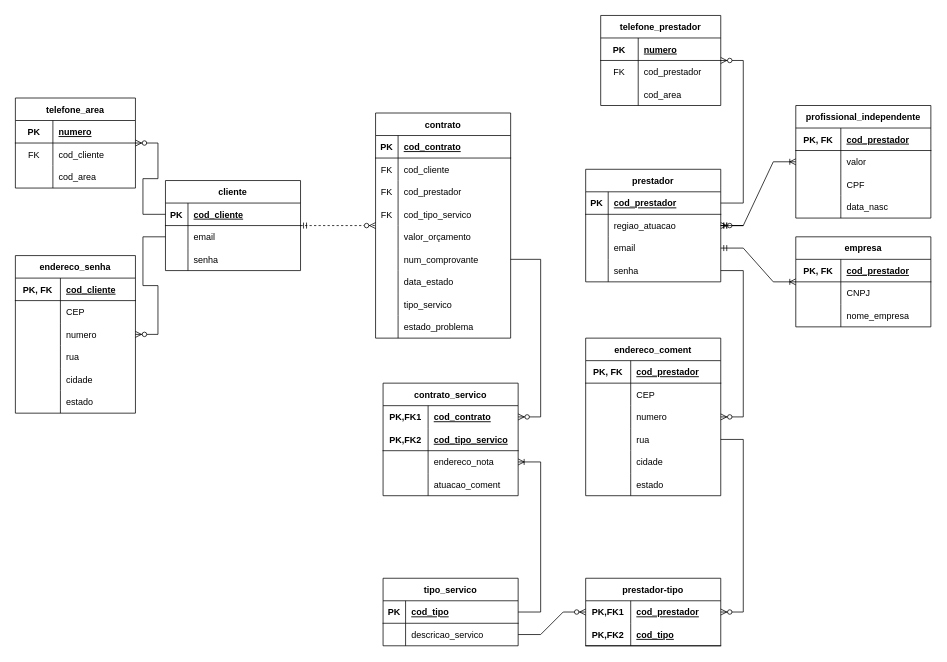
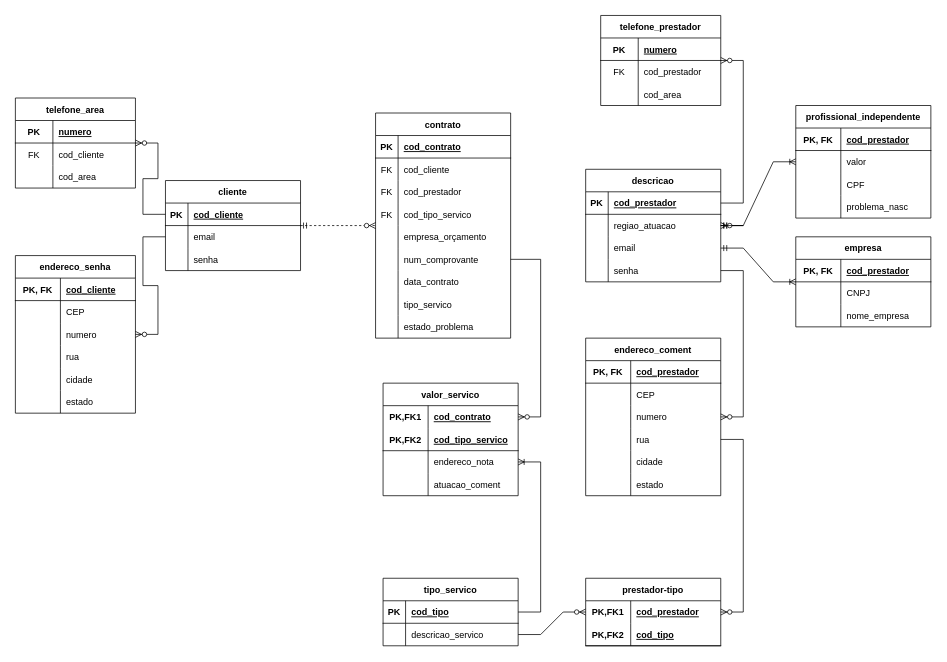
(653, 181) -> (653, 181)
(869, 207) -> (878, 207)
(440, 237) -> (446, 237)
(431, 282) -> (436, 282)
(450, 395) -> (450, 395)
